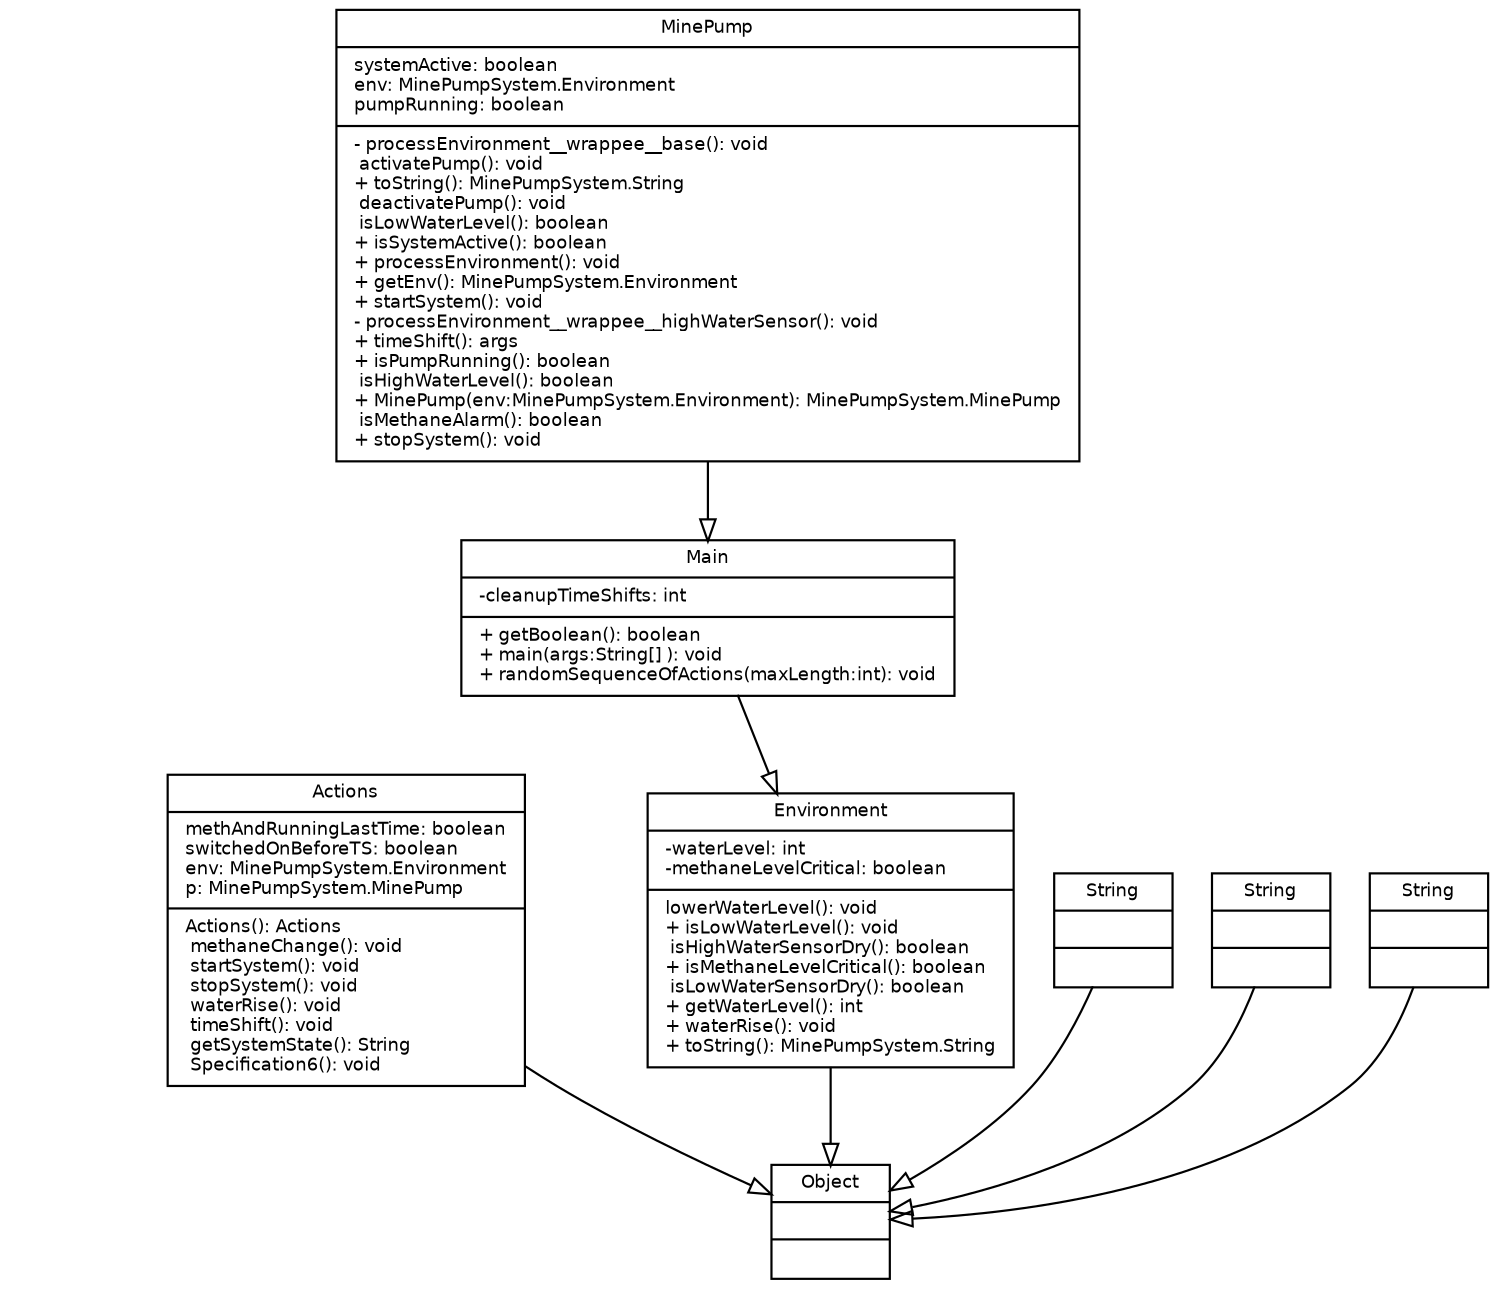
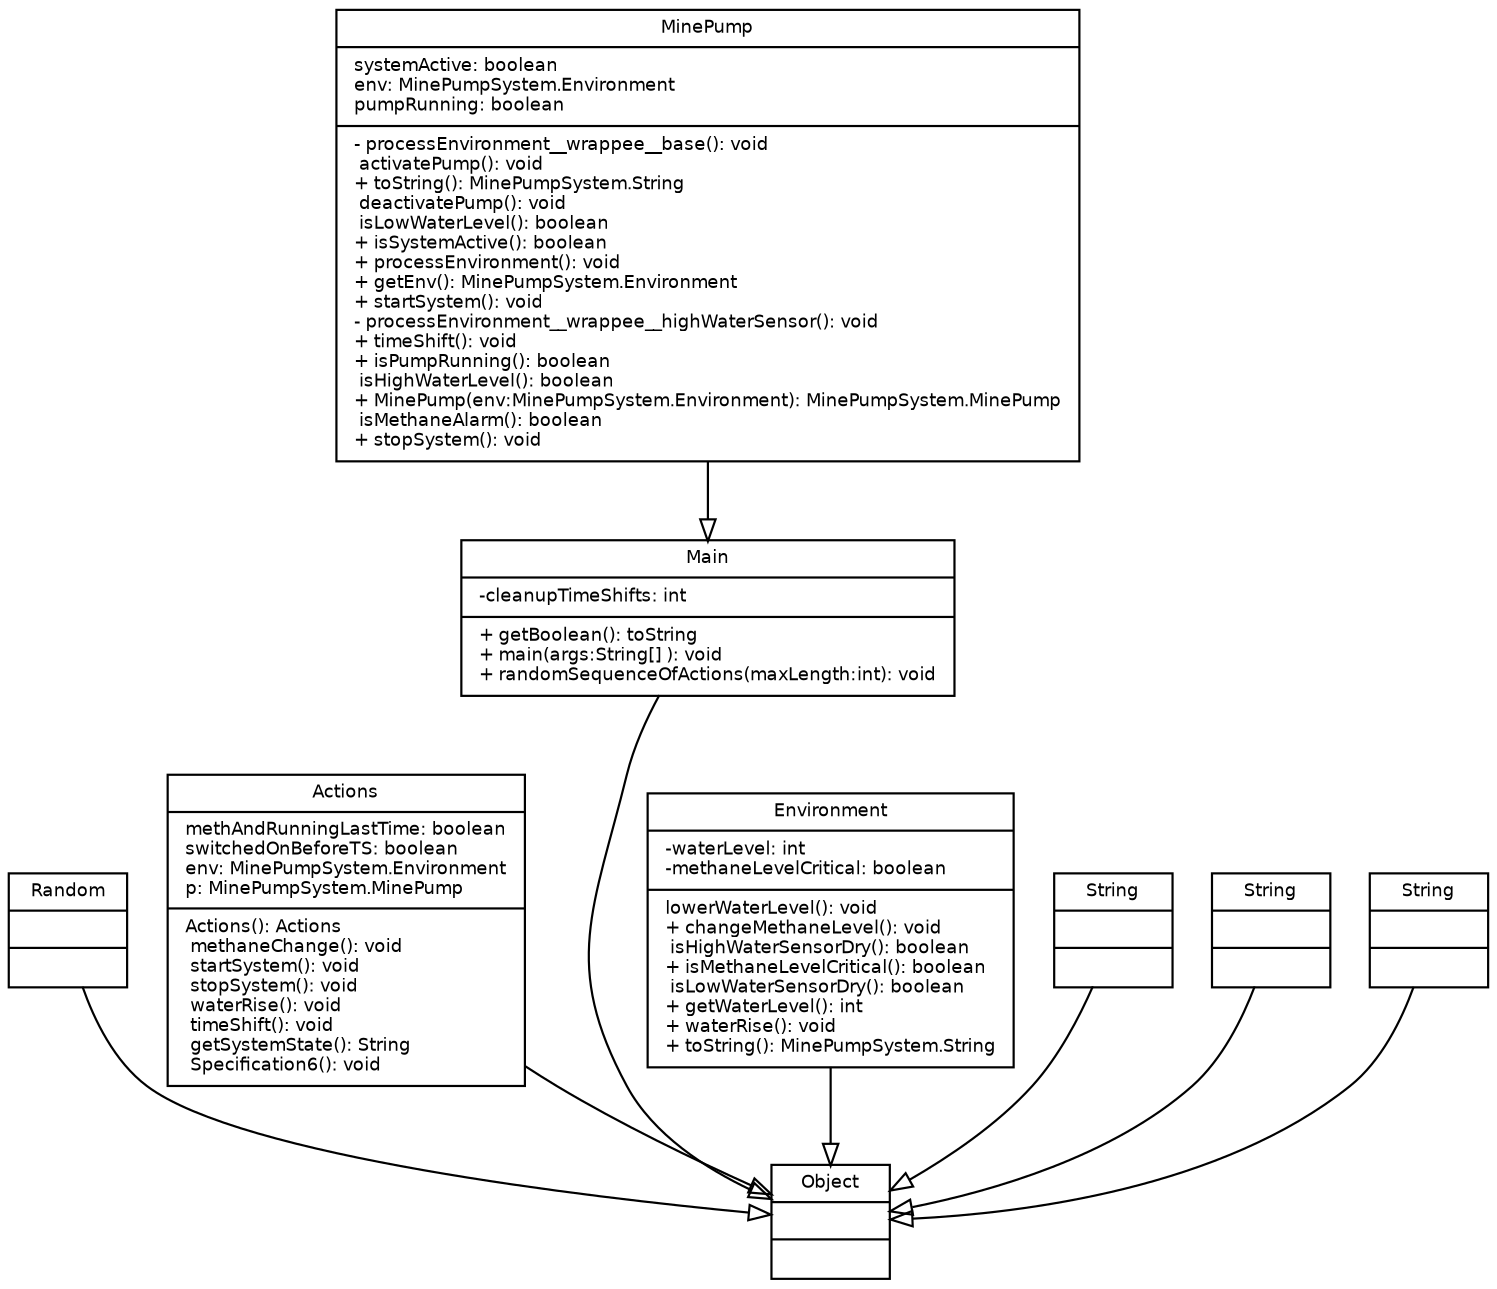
(437, 342) -> (436, 342)
(591, 636) -> (588, 636)
(753, 734) -> (589, 971)
(782, 928) -> (804, 928)
none -> (68, 930)
